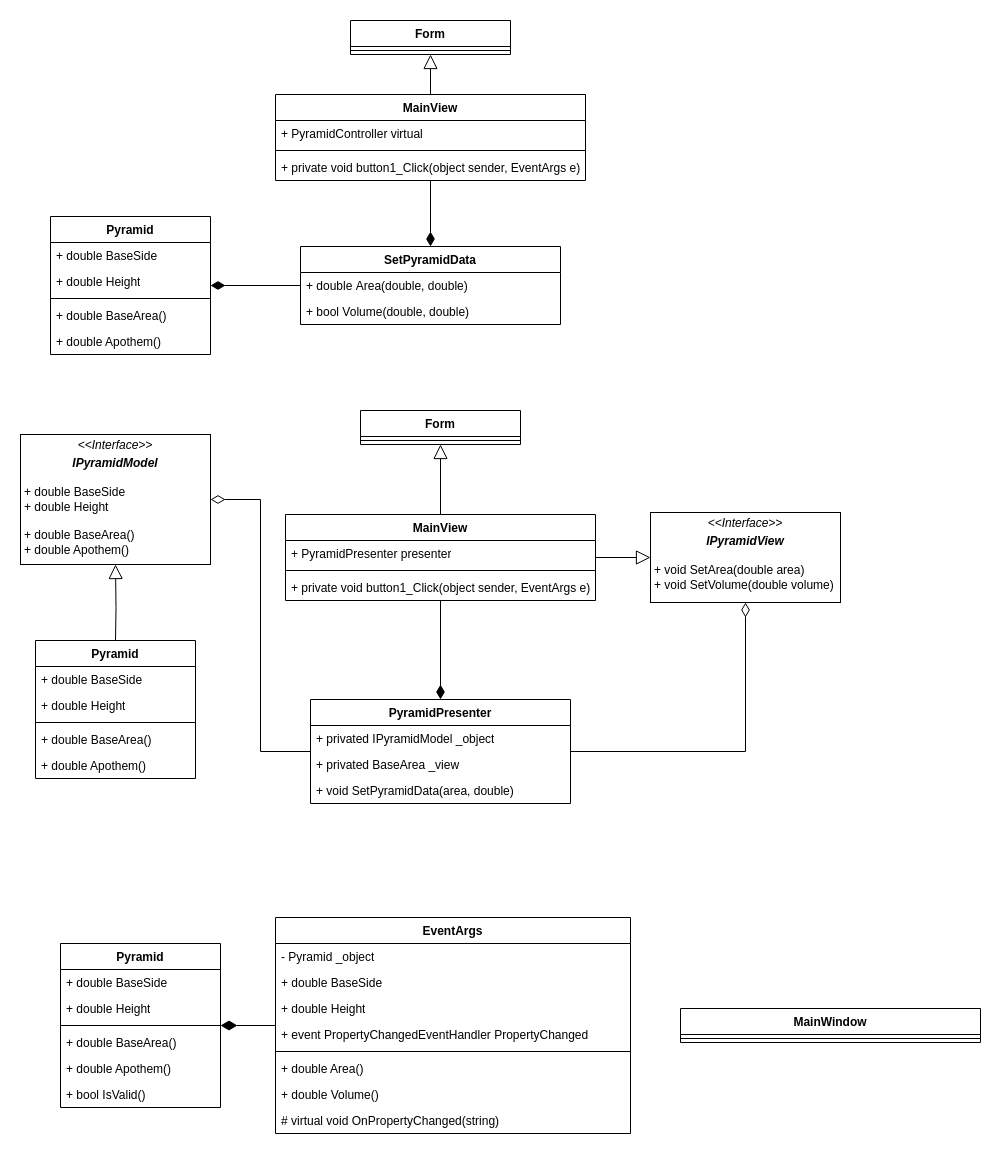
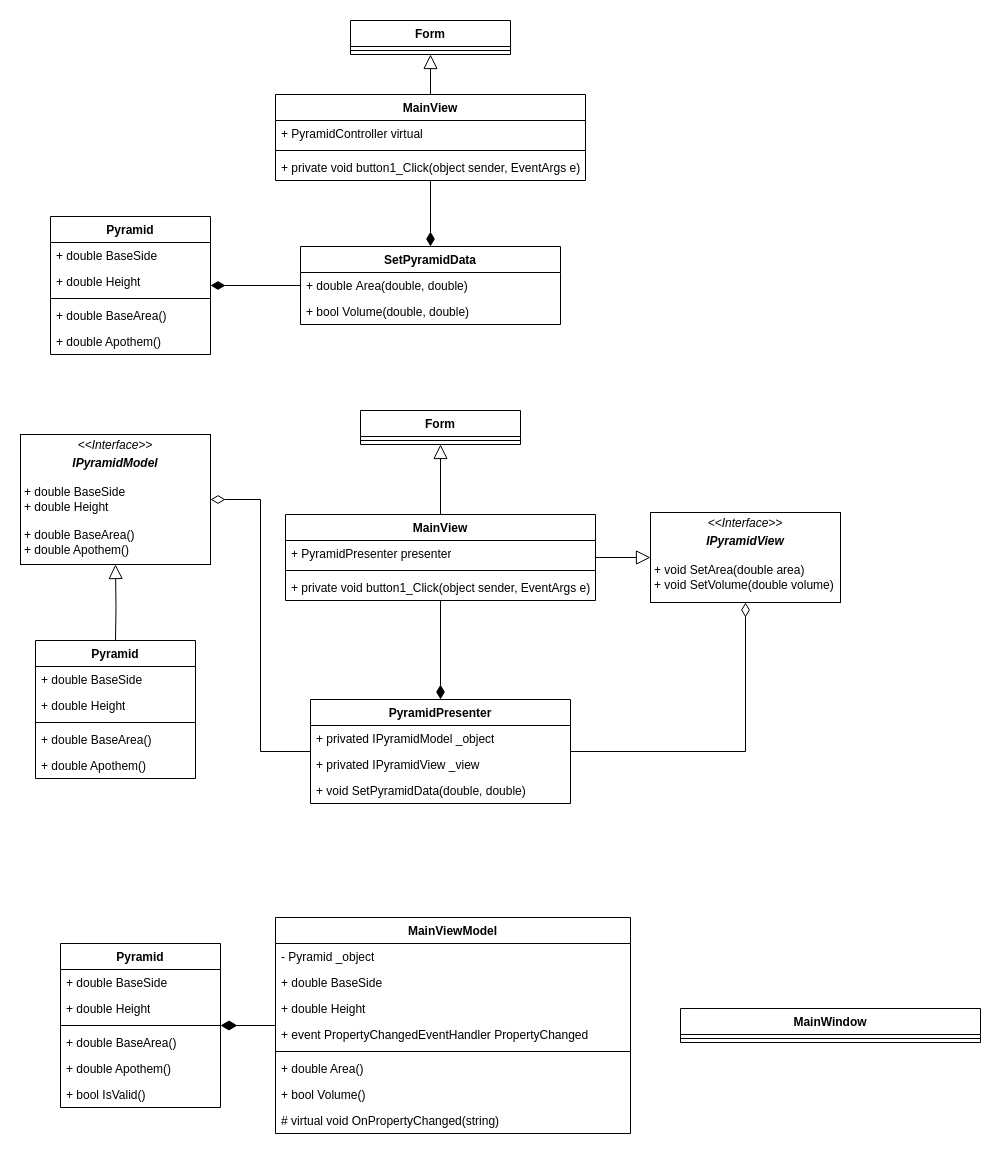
(393, 766) -> (403, 766)
(423, 792) -> (428, 792)
(453, 932) -> (453, 932)
(332, 1096) -> (326, 1096)
